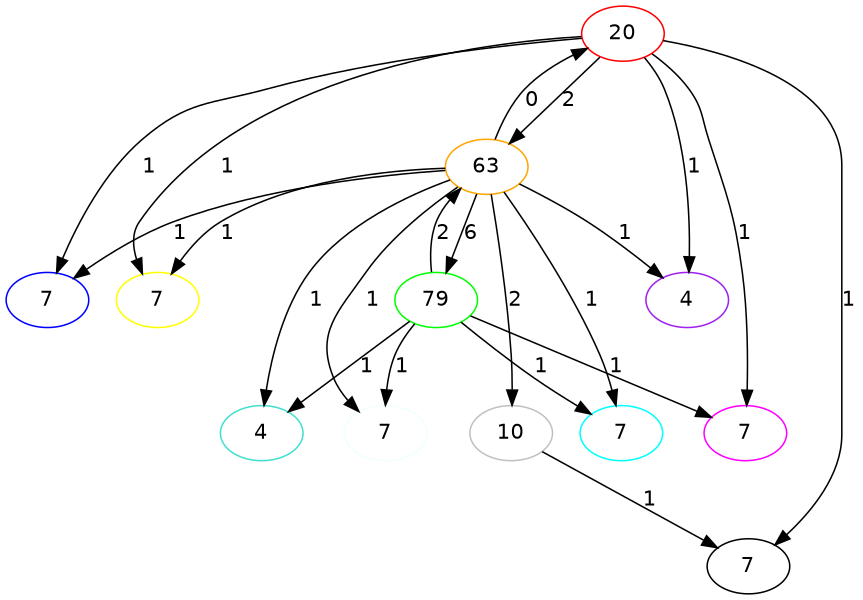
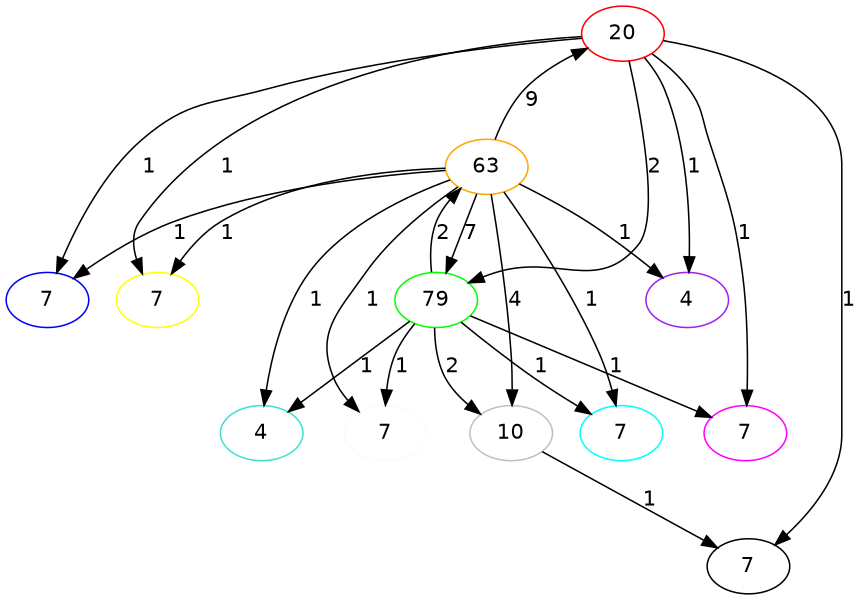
(560, 95) -> (643, 235)
(533, 100) -> (533, 100)
(471, 233) -> (471, 233)
(516, 300) -> (516, 300)
none -> (442, 370)
